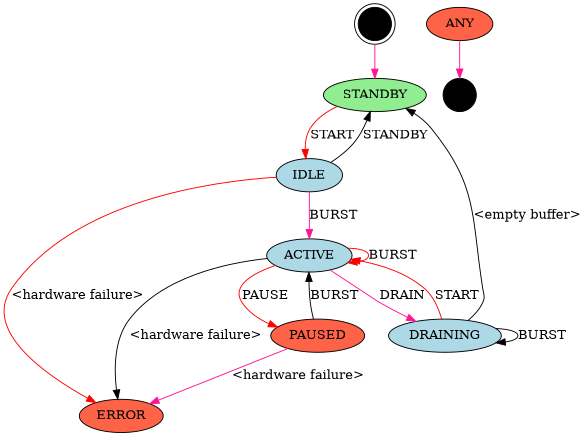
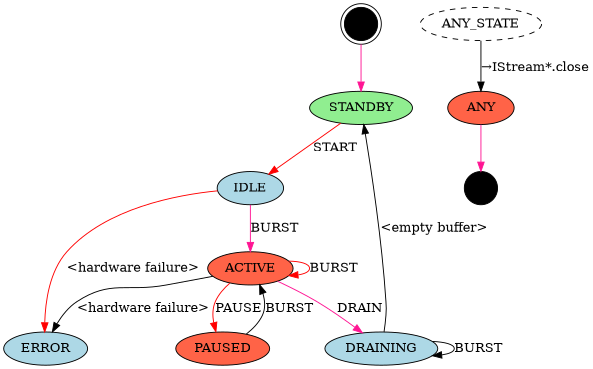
none -> (481, 24)
(353, 144) -> none
(309, 255) -> (250, 268)
(410, 278) -> none
(223, 374) -> none
(121, 416) -> (46, 349)
